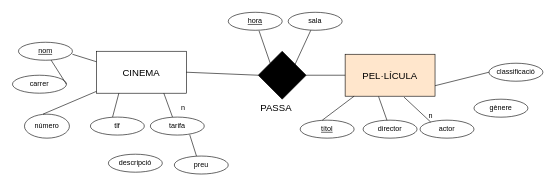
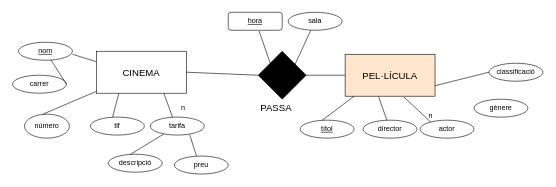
(255, 21) -> (255, 21)
none -> (147, 144)
